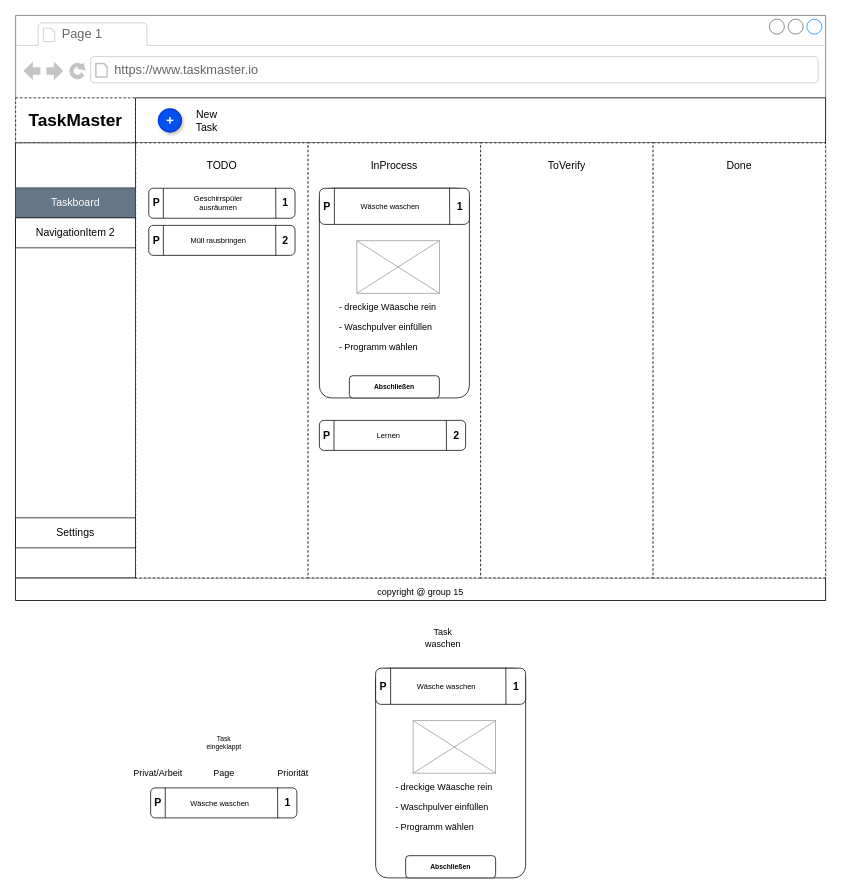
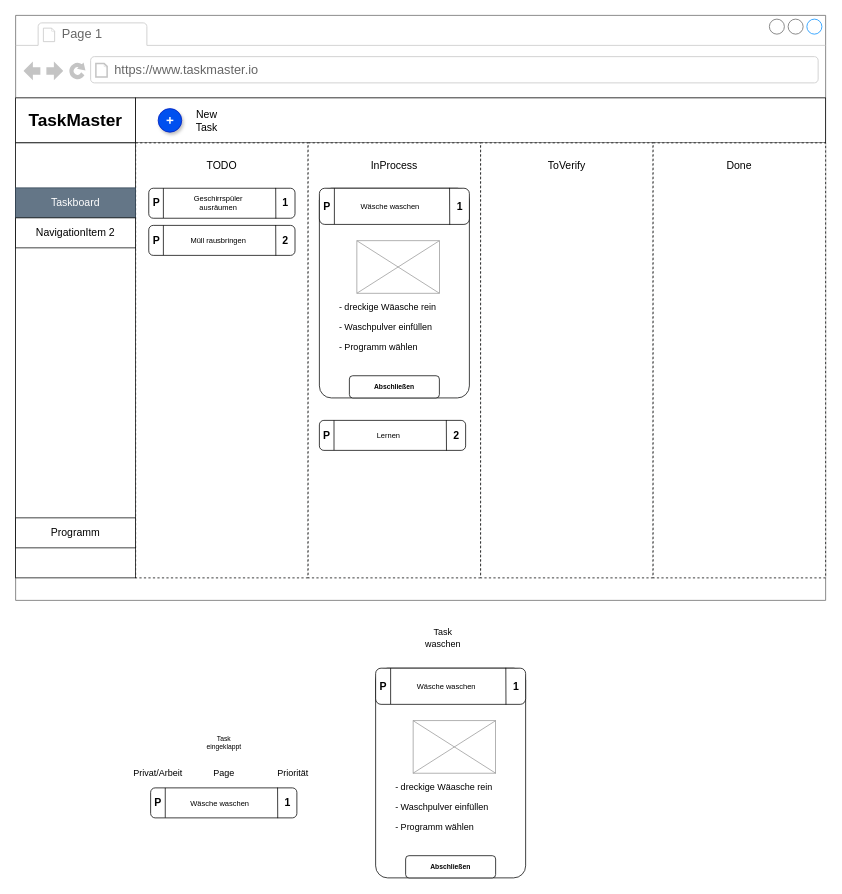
(75, 120) -> (75, 120)
(75, 533) -> (75, 533)
(420, 589) -> none
